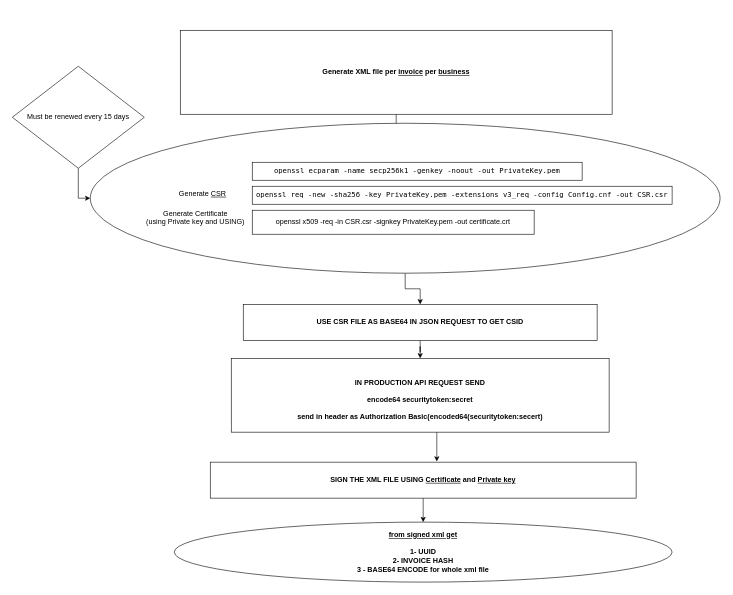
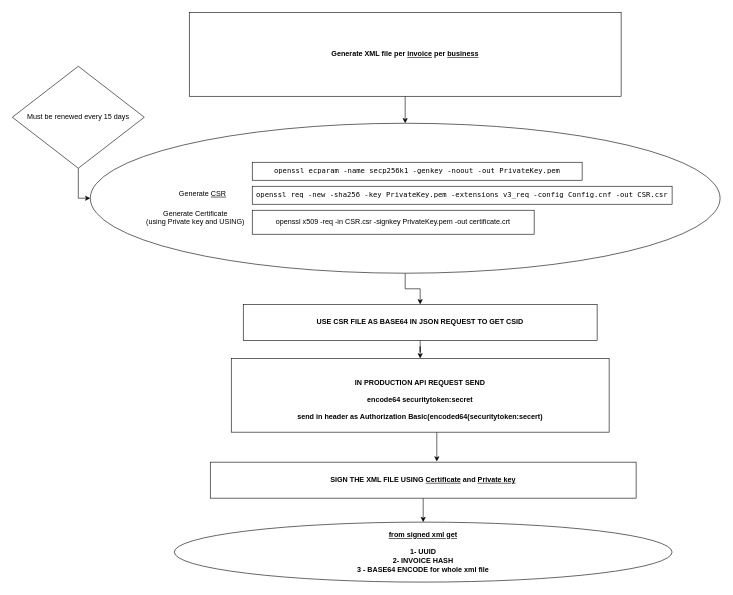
(396, 72) -> (405, 54)
